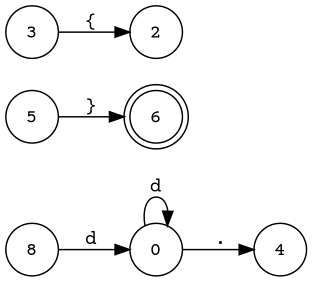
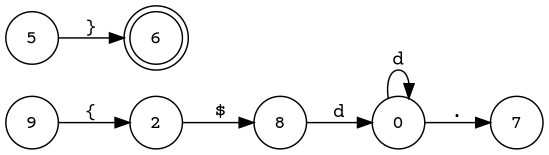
(32, 32) -> (32, 123)
none -> (211, 123)
(280, 250) -> (517, 123)
